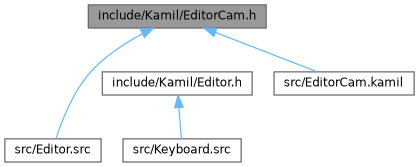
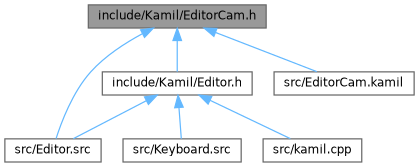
none -> (177, 56)
none -> (110, 120)
none -> (312, 150)
